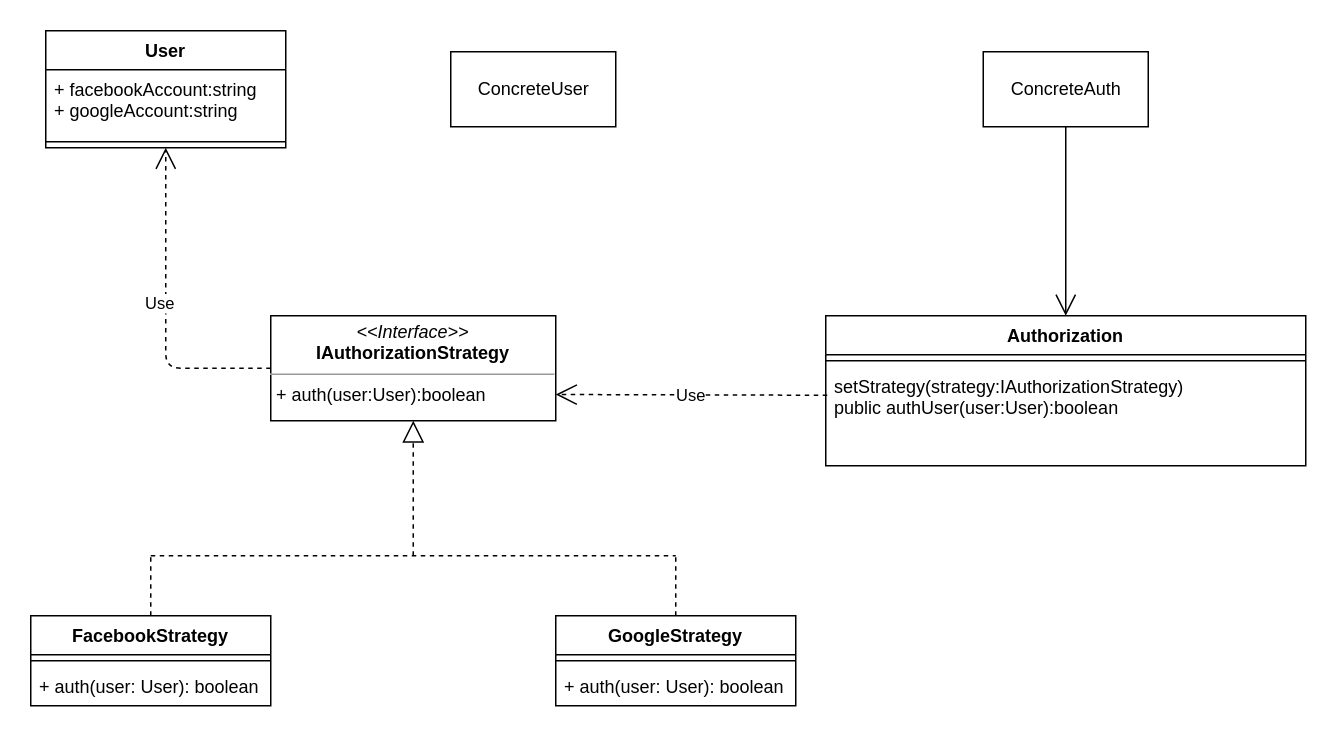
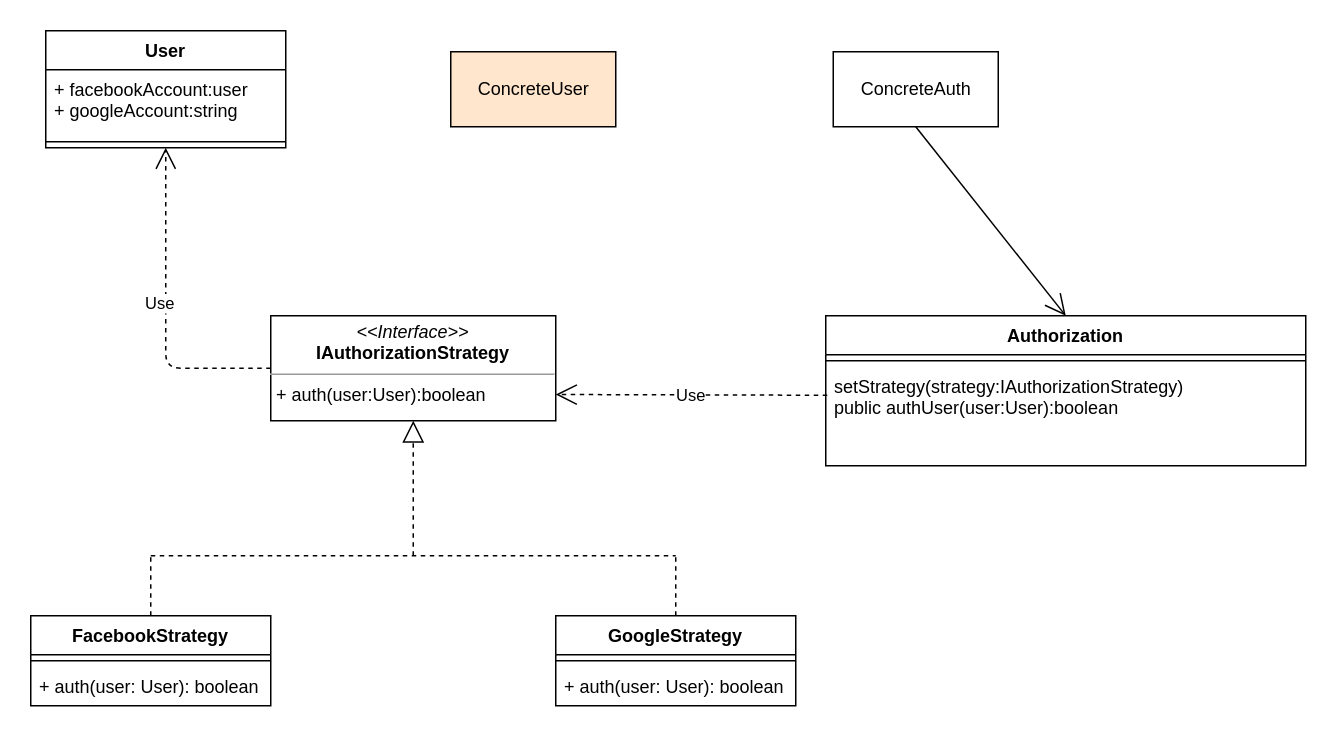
(533, 89) -> (533, 89)
(1066, 89) -> (916, 89)
(168, 90) -> (160, 90)
